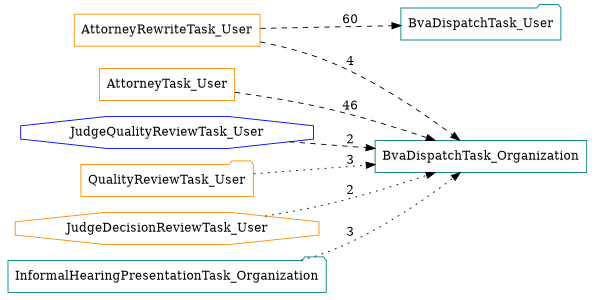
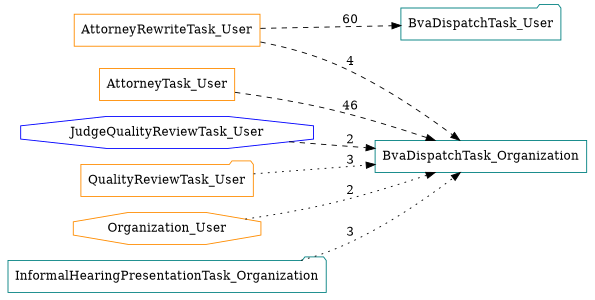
(167, 228) -> (167, 228)
